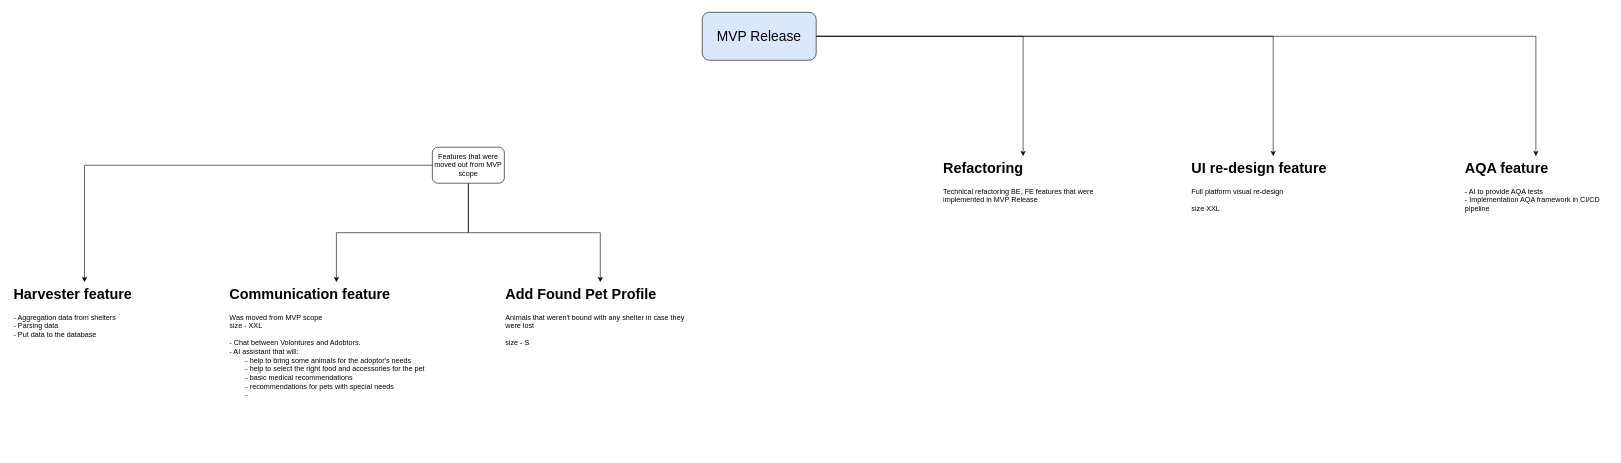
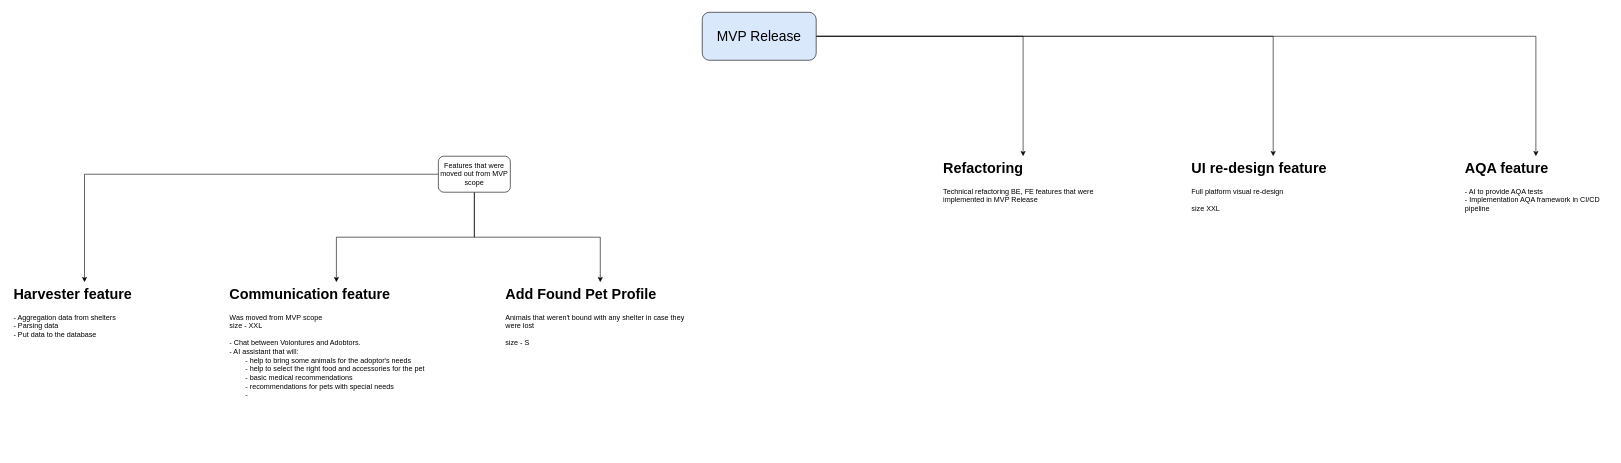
(468, 165) -> (474, 174)
